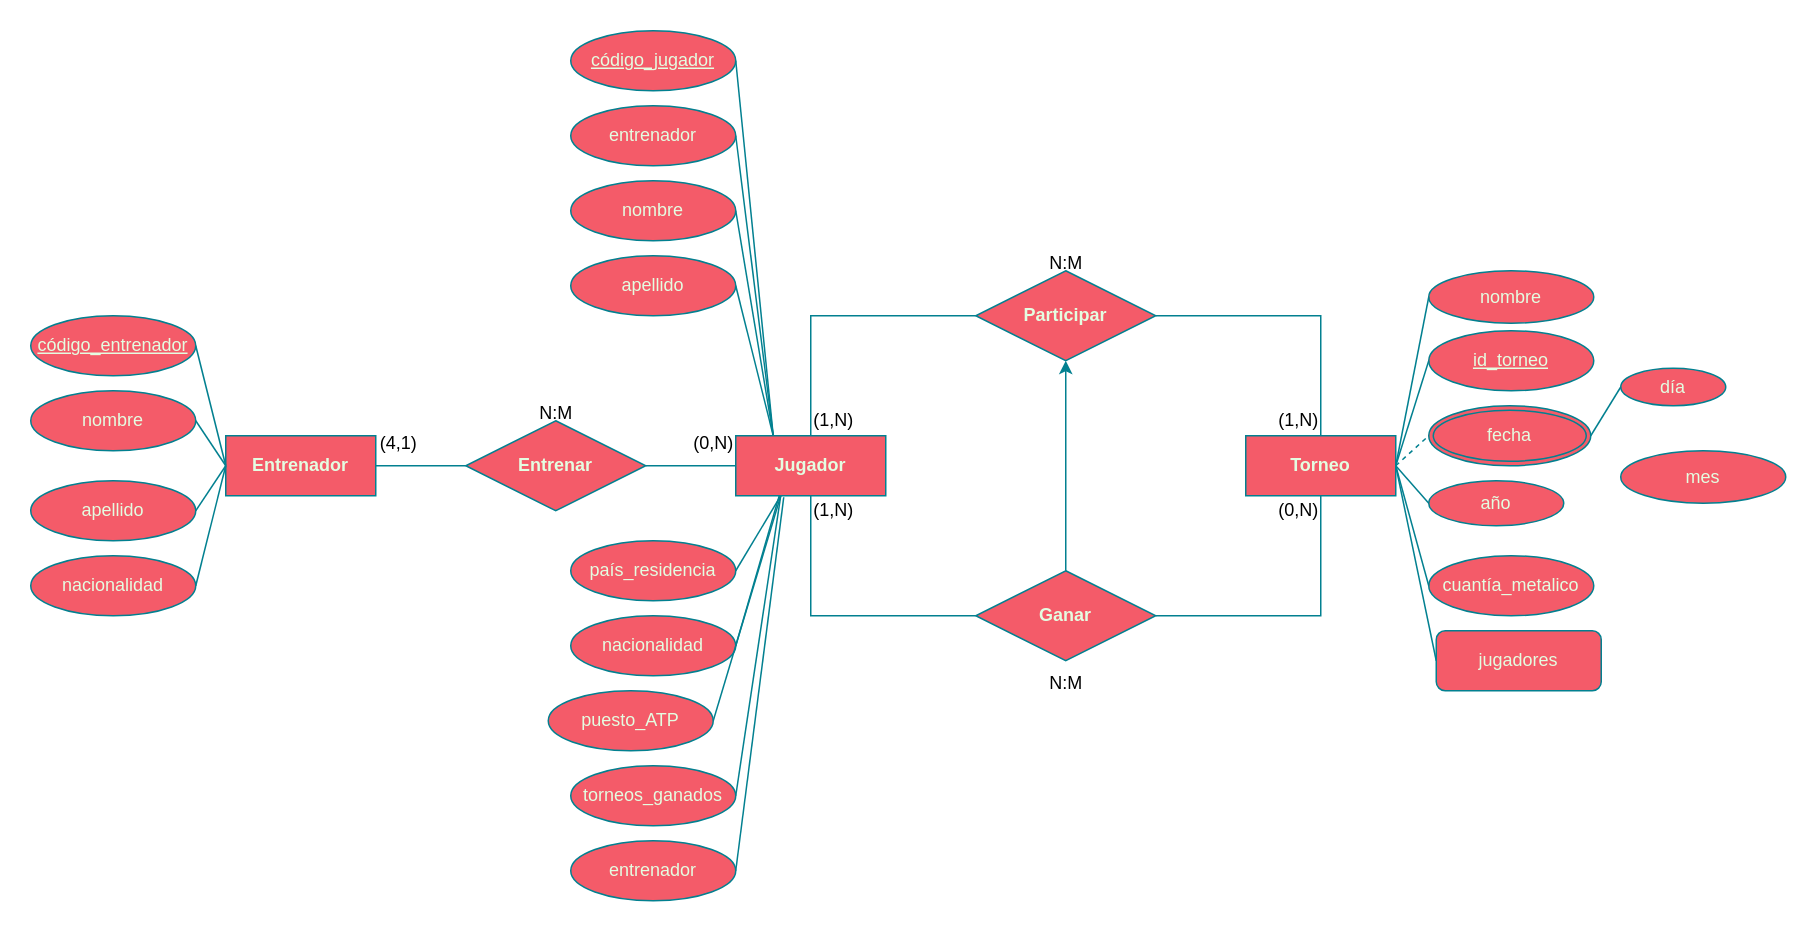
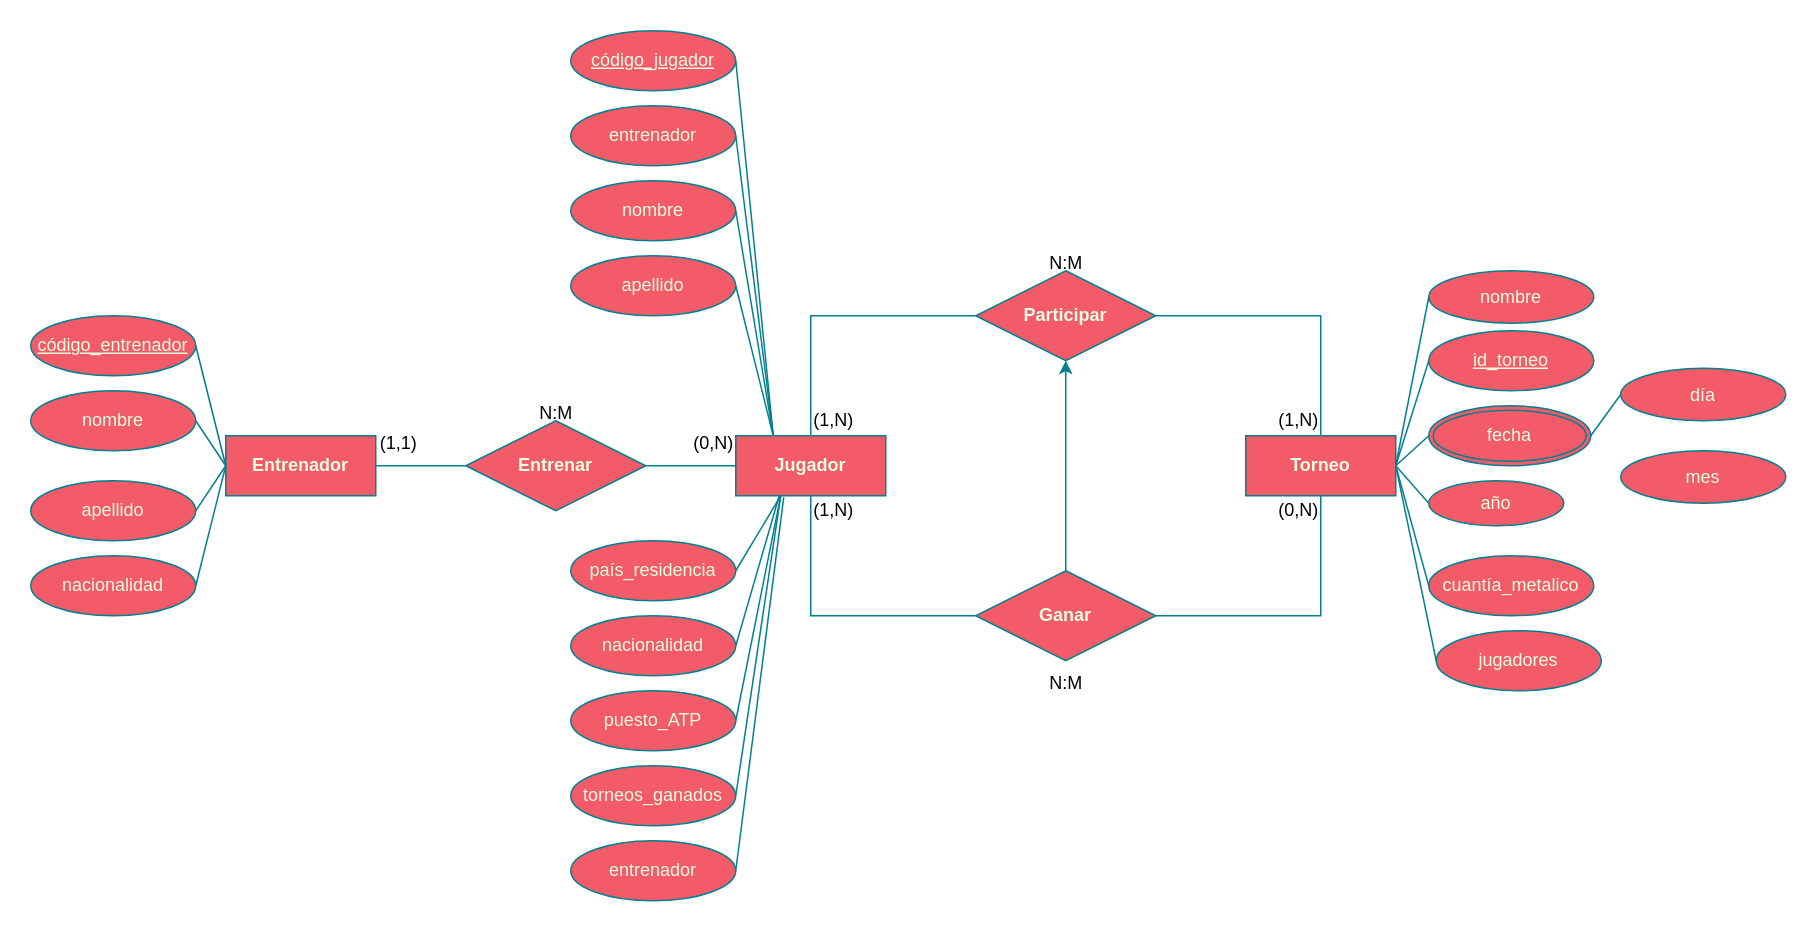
(1673, 387) -> (1703, 395)
(399, 443) -> (399, 443)
(1413, 450) -> (1413, 450)
(1519, 661) -> (1519, 661)
(631, 721) -> (653, 721)
